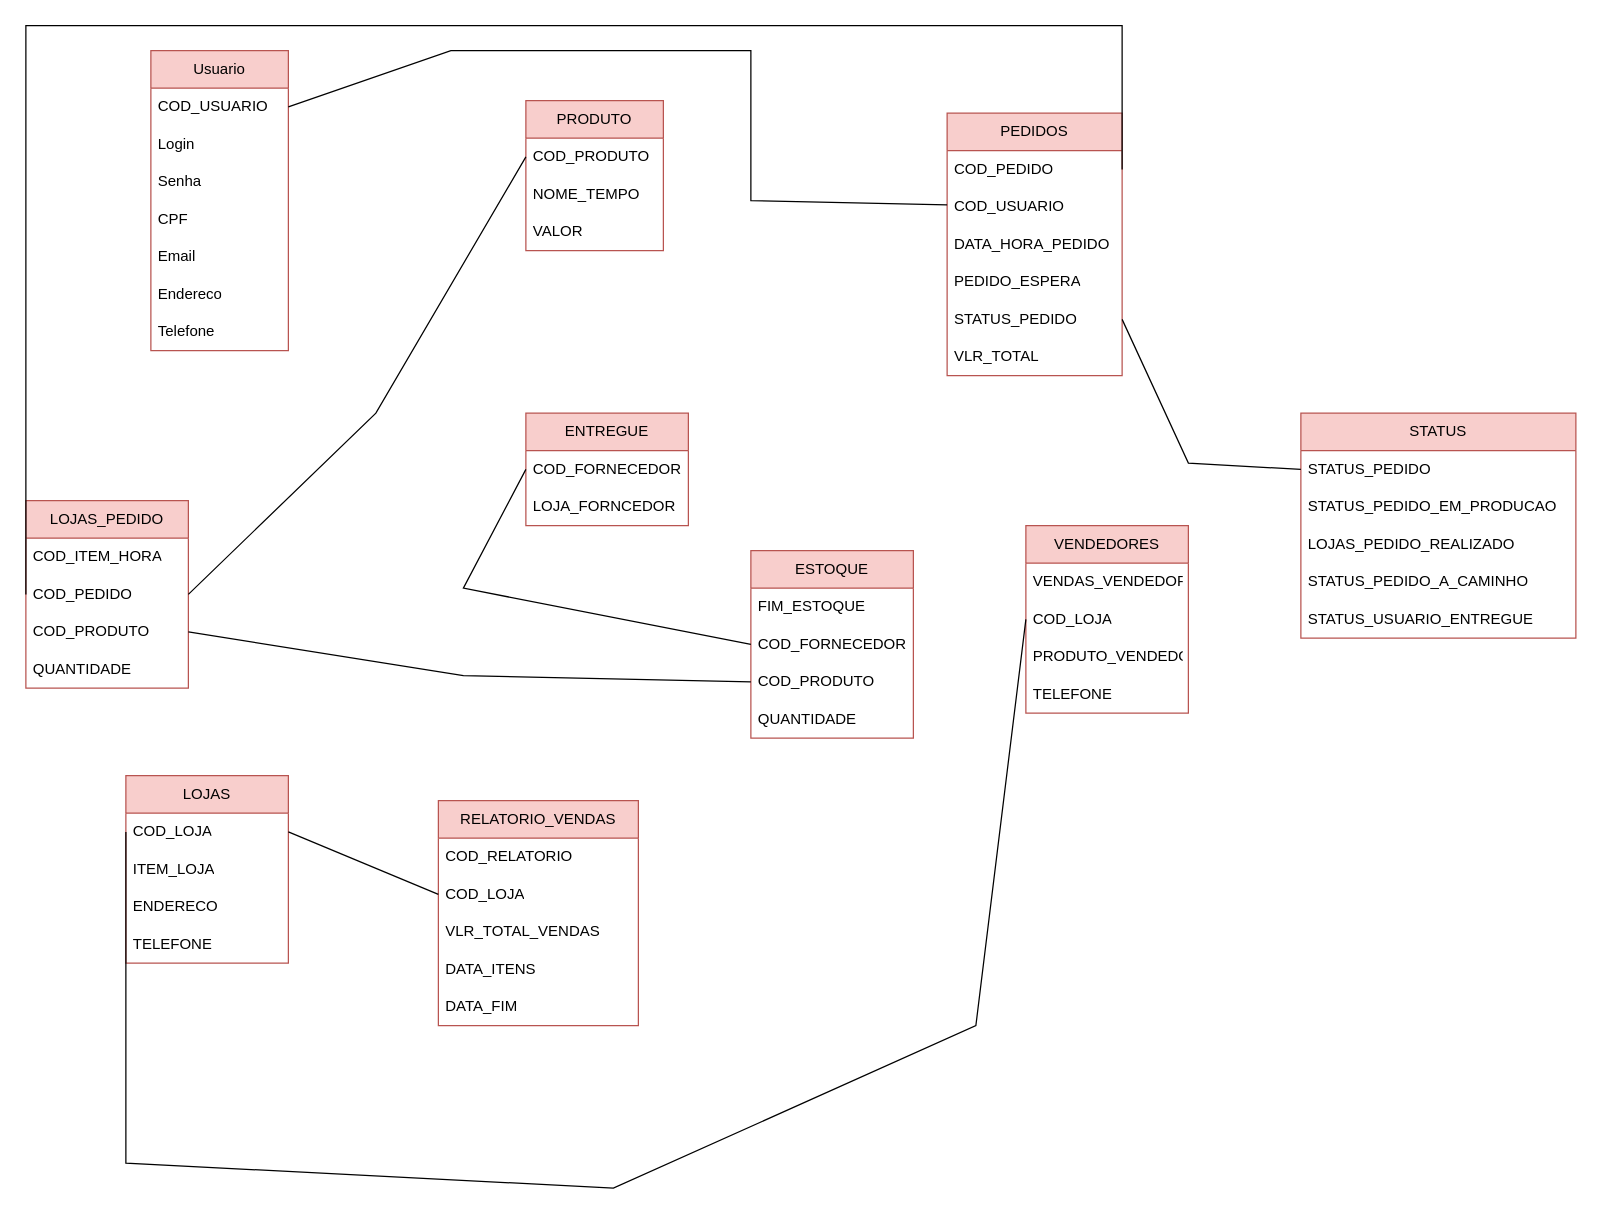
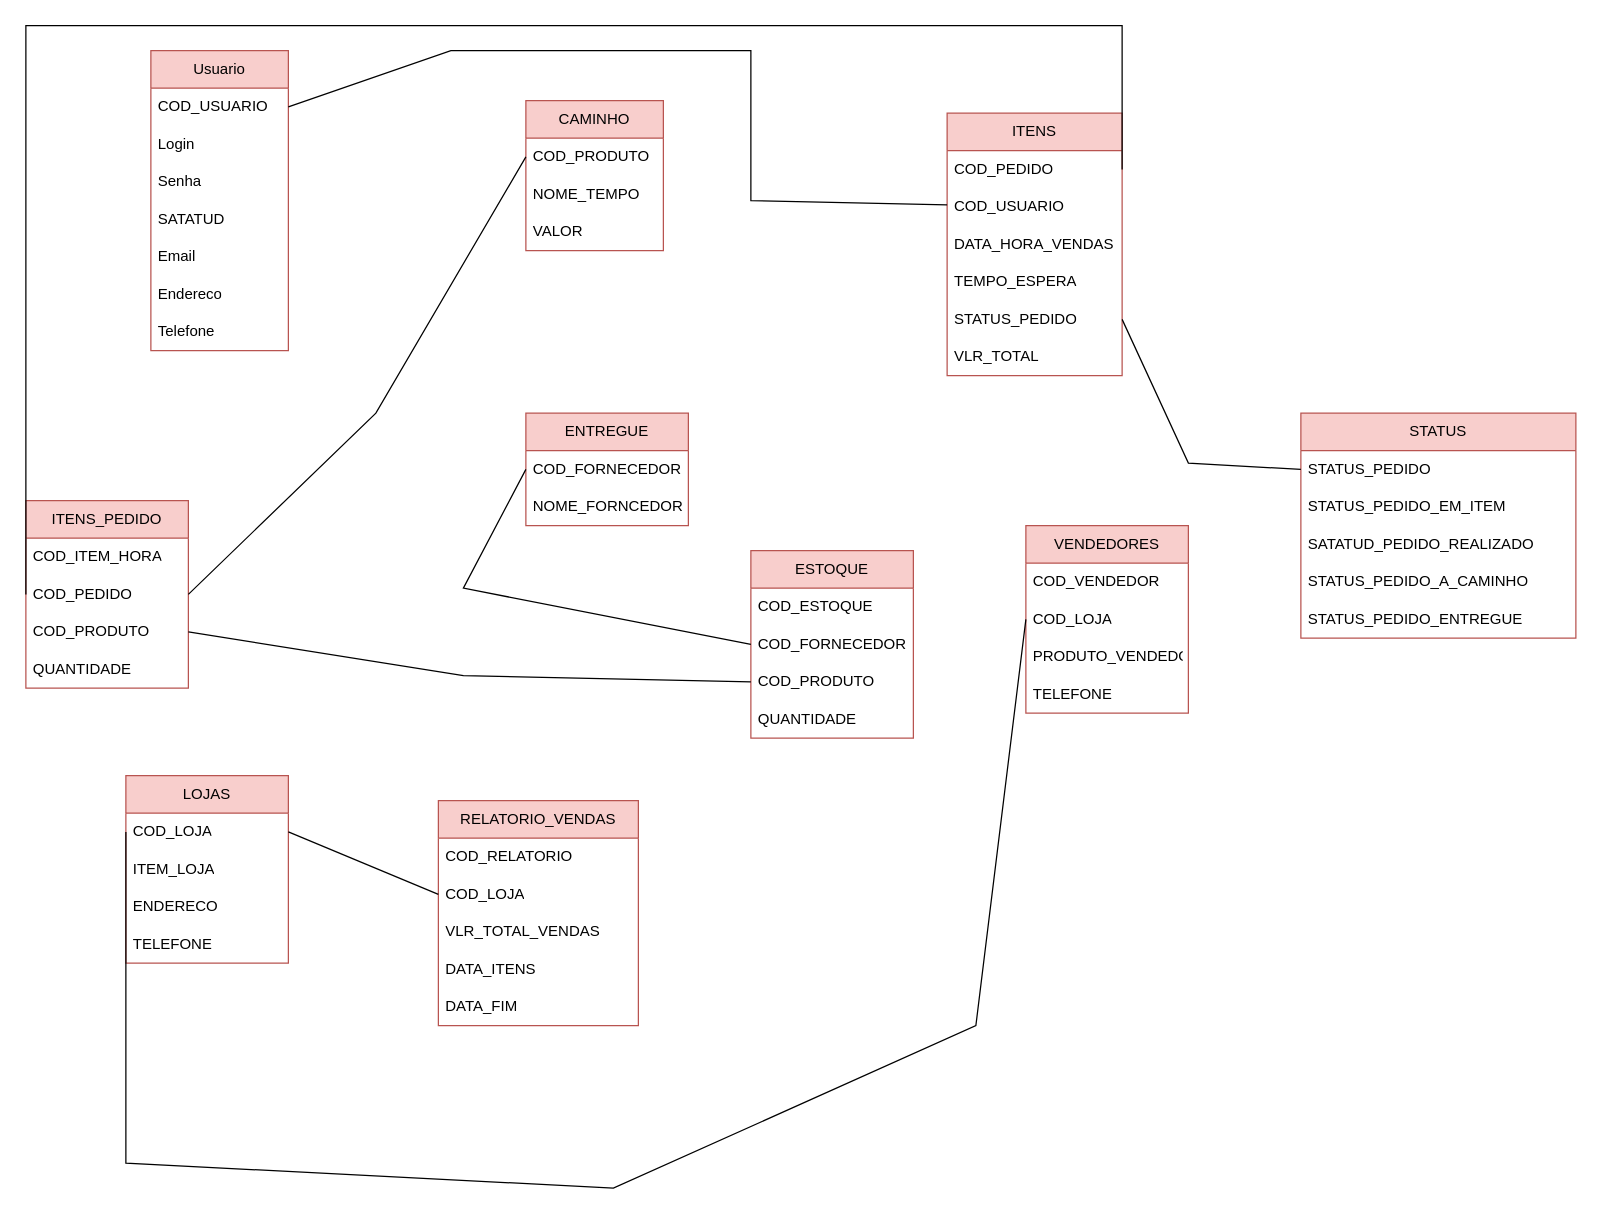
(594, 119) -> (594, 119)
(1034, 132) -> (1034, 132)
(171, 219) -> (188, 219)
(1022, 244) -> (1022, 244)
(1009, 282) -> (1005, 282)
(592, 507) -> (592, 507)
(1413, 507) -> (1396, 507)
(107, 519) -> (107, 519)
(1401, 544) -> (1409, 544)
(1096, 582) -> (1084, 582)
(804, 607) -> (804, 607)
(1405, 619) -> (1401, 619)
